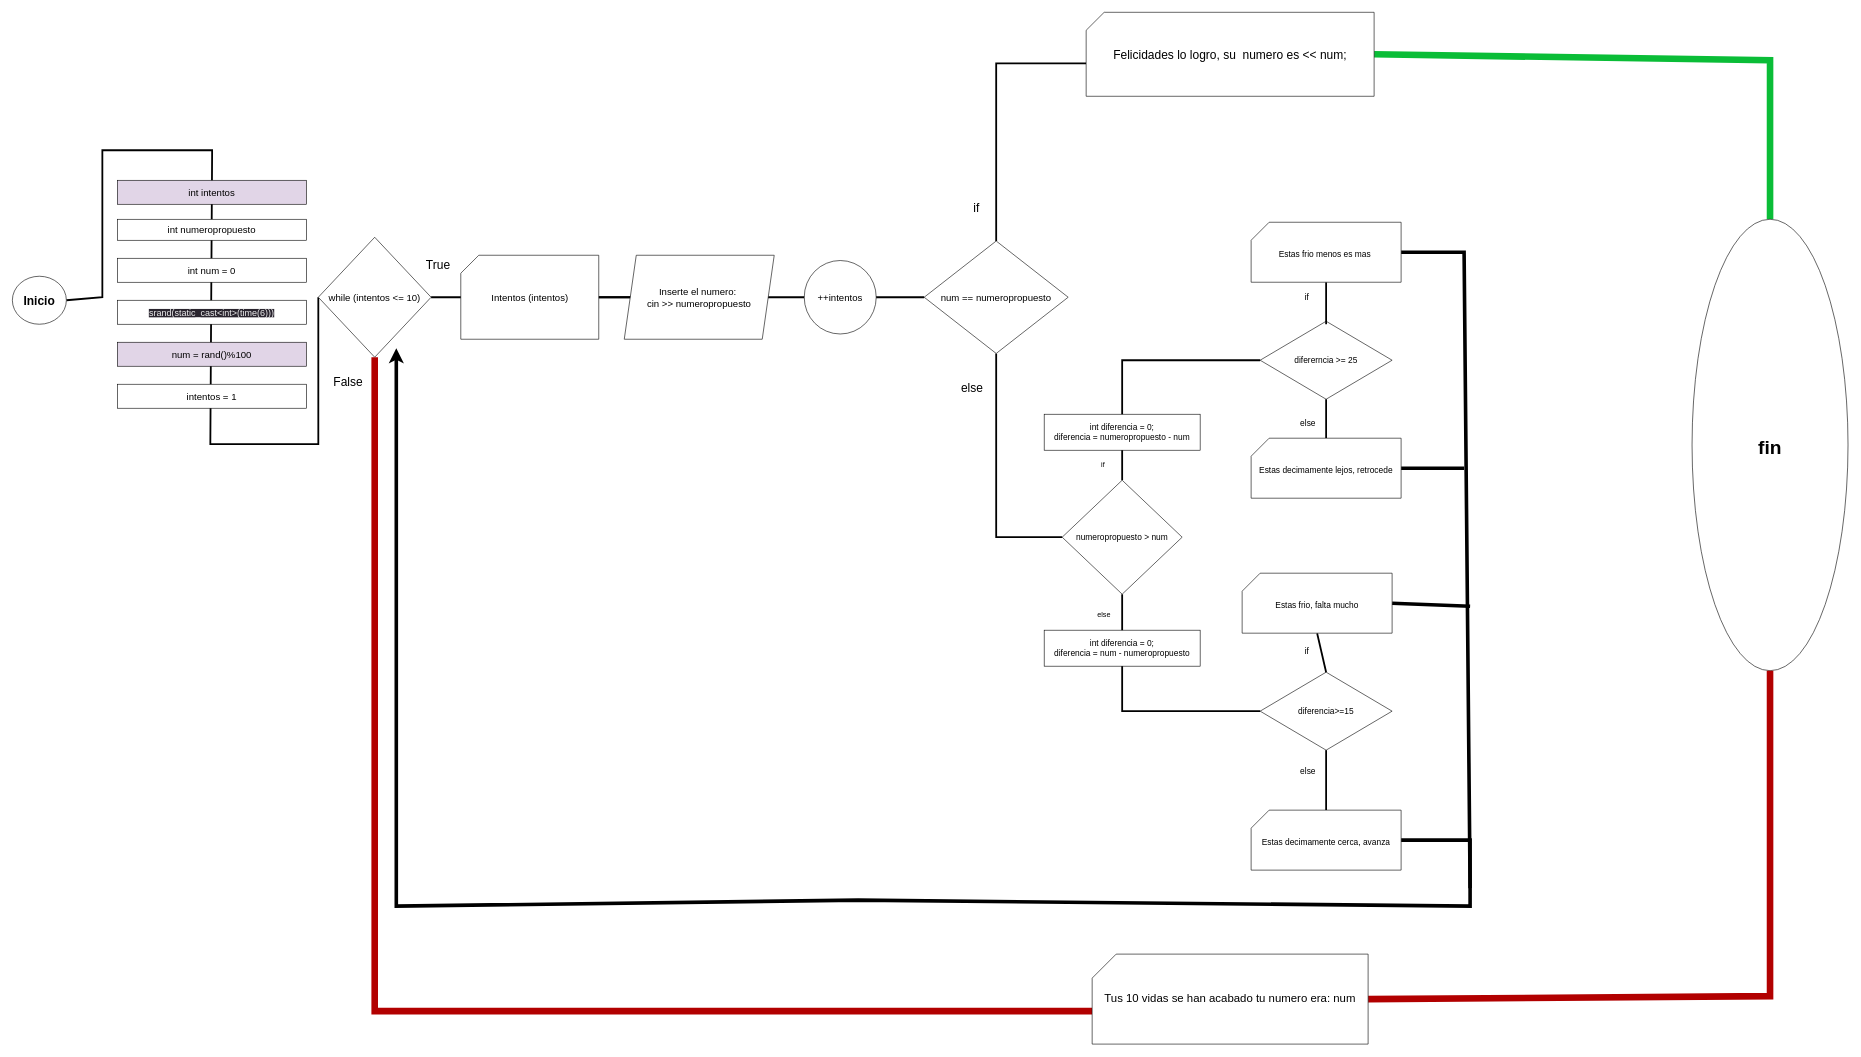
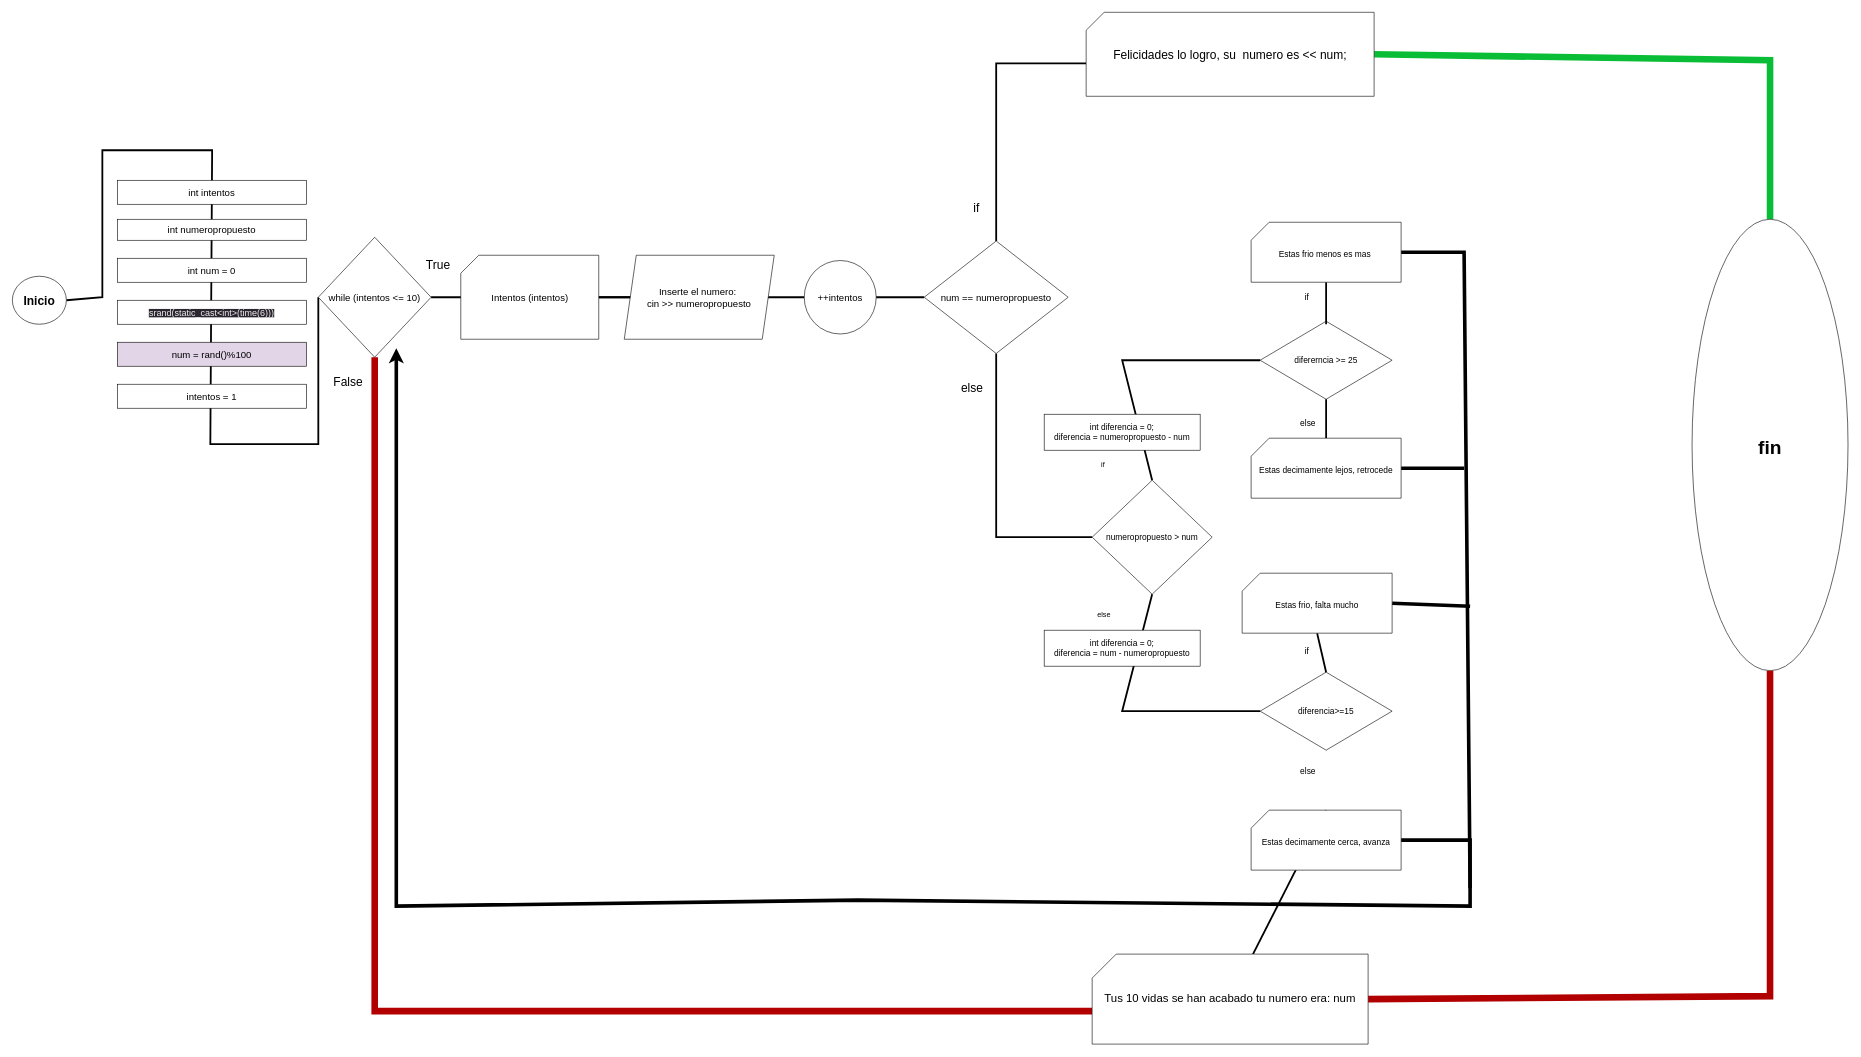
(212, 192) -> (212, 192)
(1122, 537) -> (1152, 537)
(1326, 780) -> (1275, 911)
